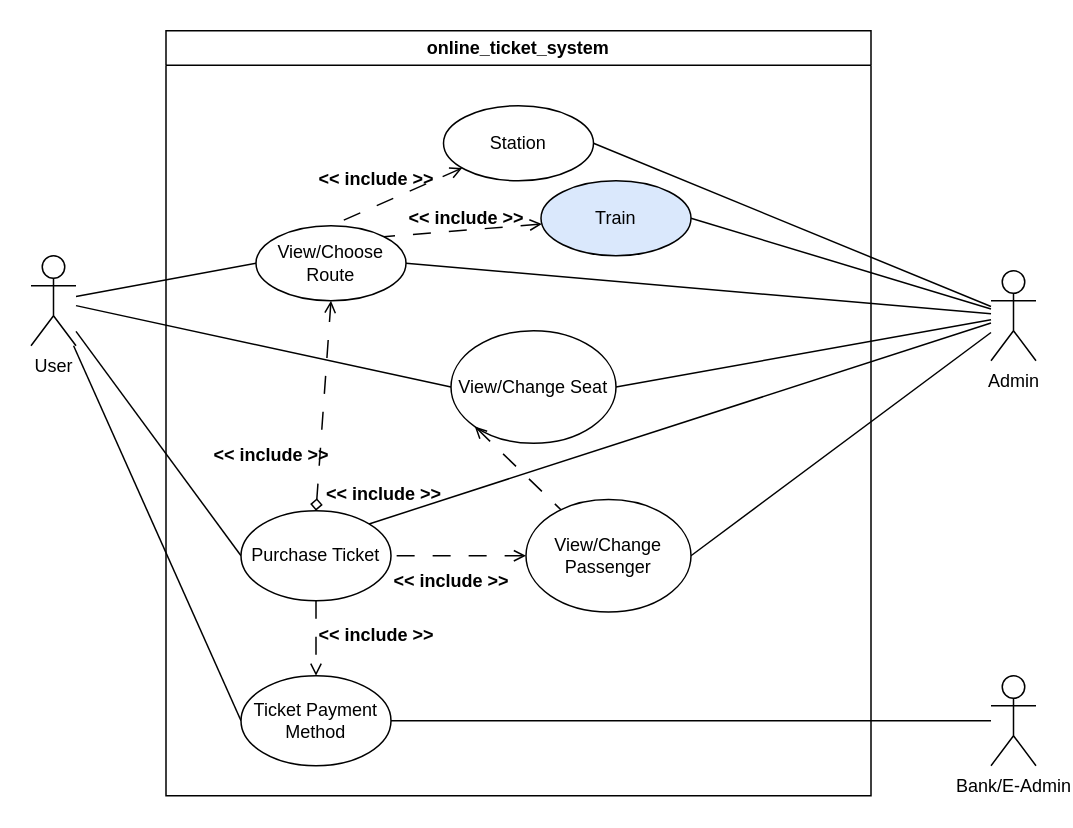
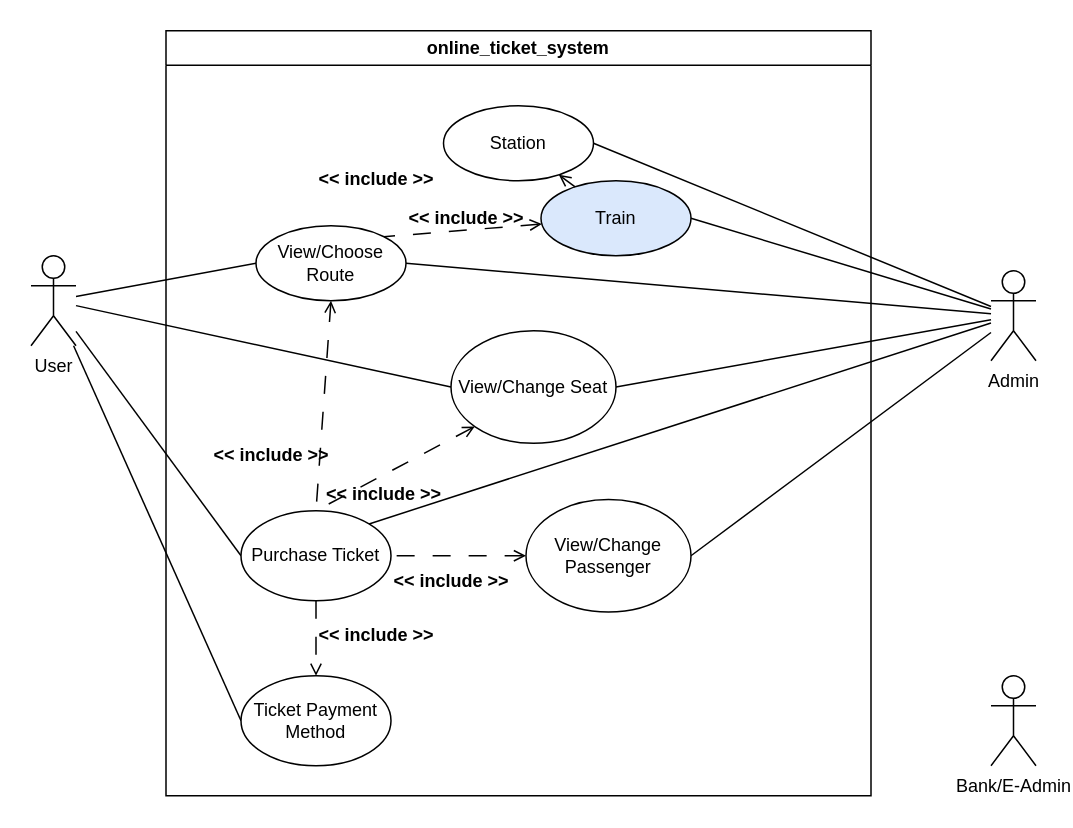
(385, 202) -> (568, 182)
(509, 460) -> (331, 503)
(317, 498) -> (316, 502)
(691, 721) -> none
